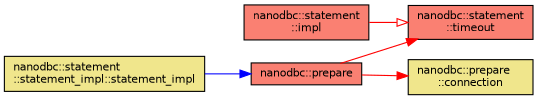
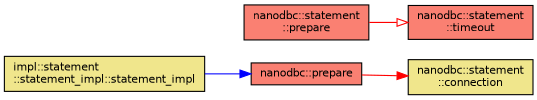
(306, 22) -> (306, 22)
(374, 53) -> none
(105, 74) -> (105, 74)
(471, 77) -> (471, 77)
